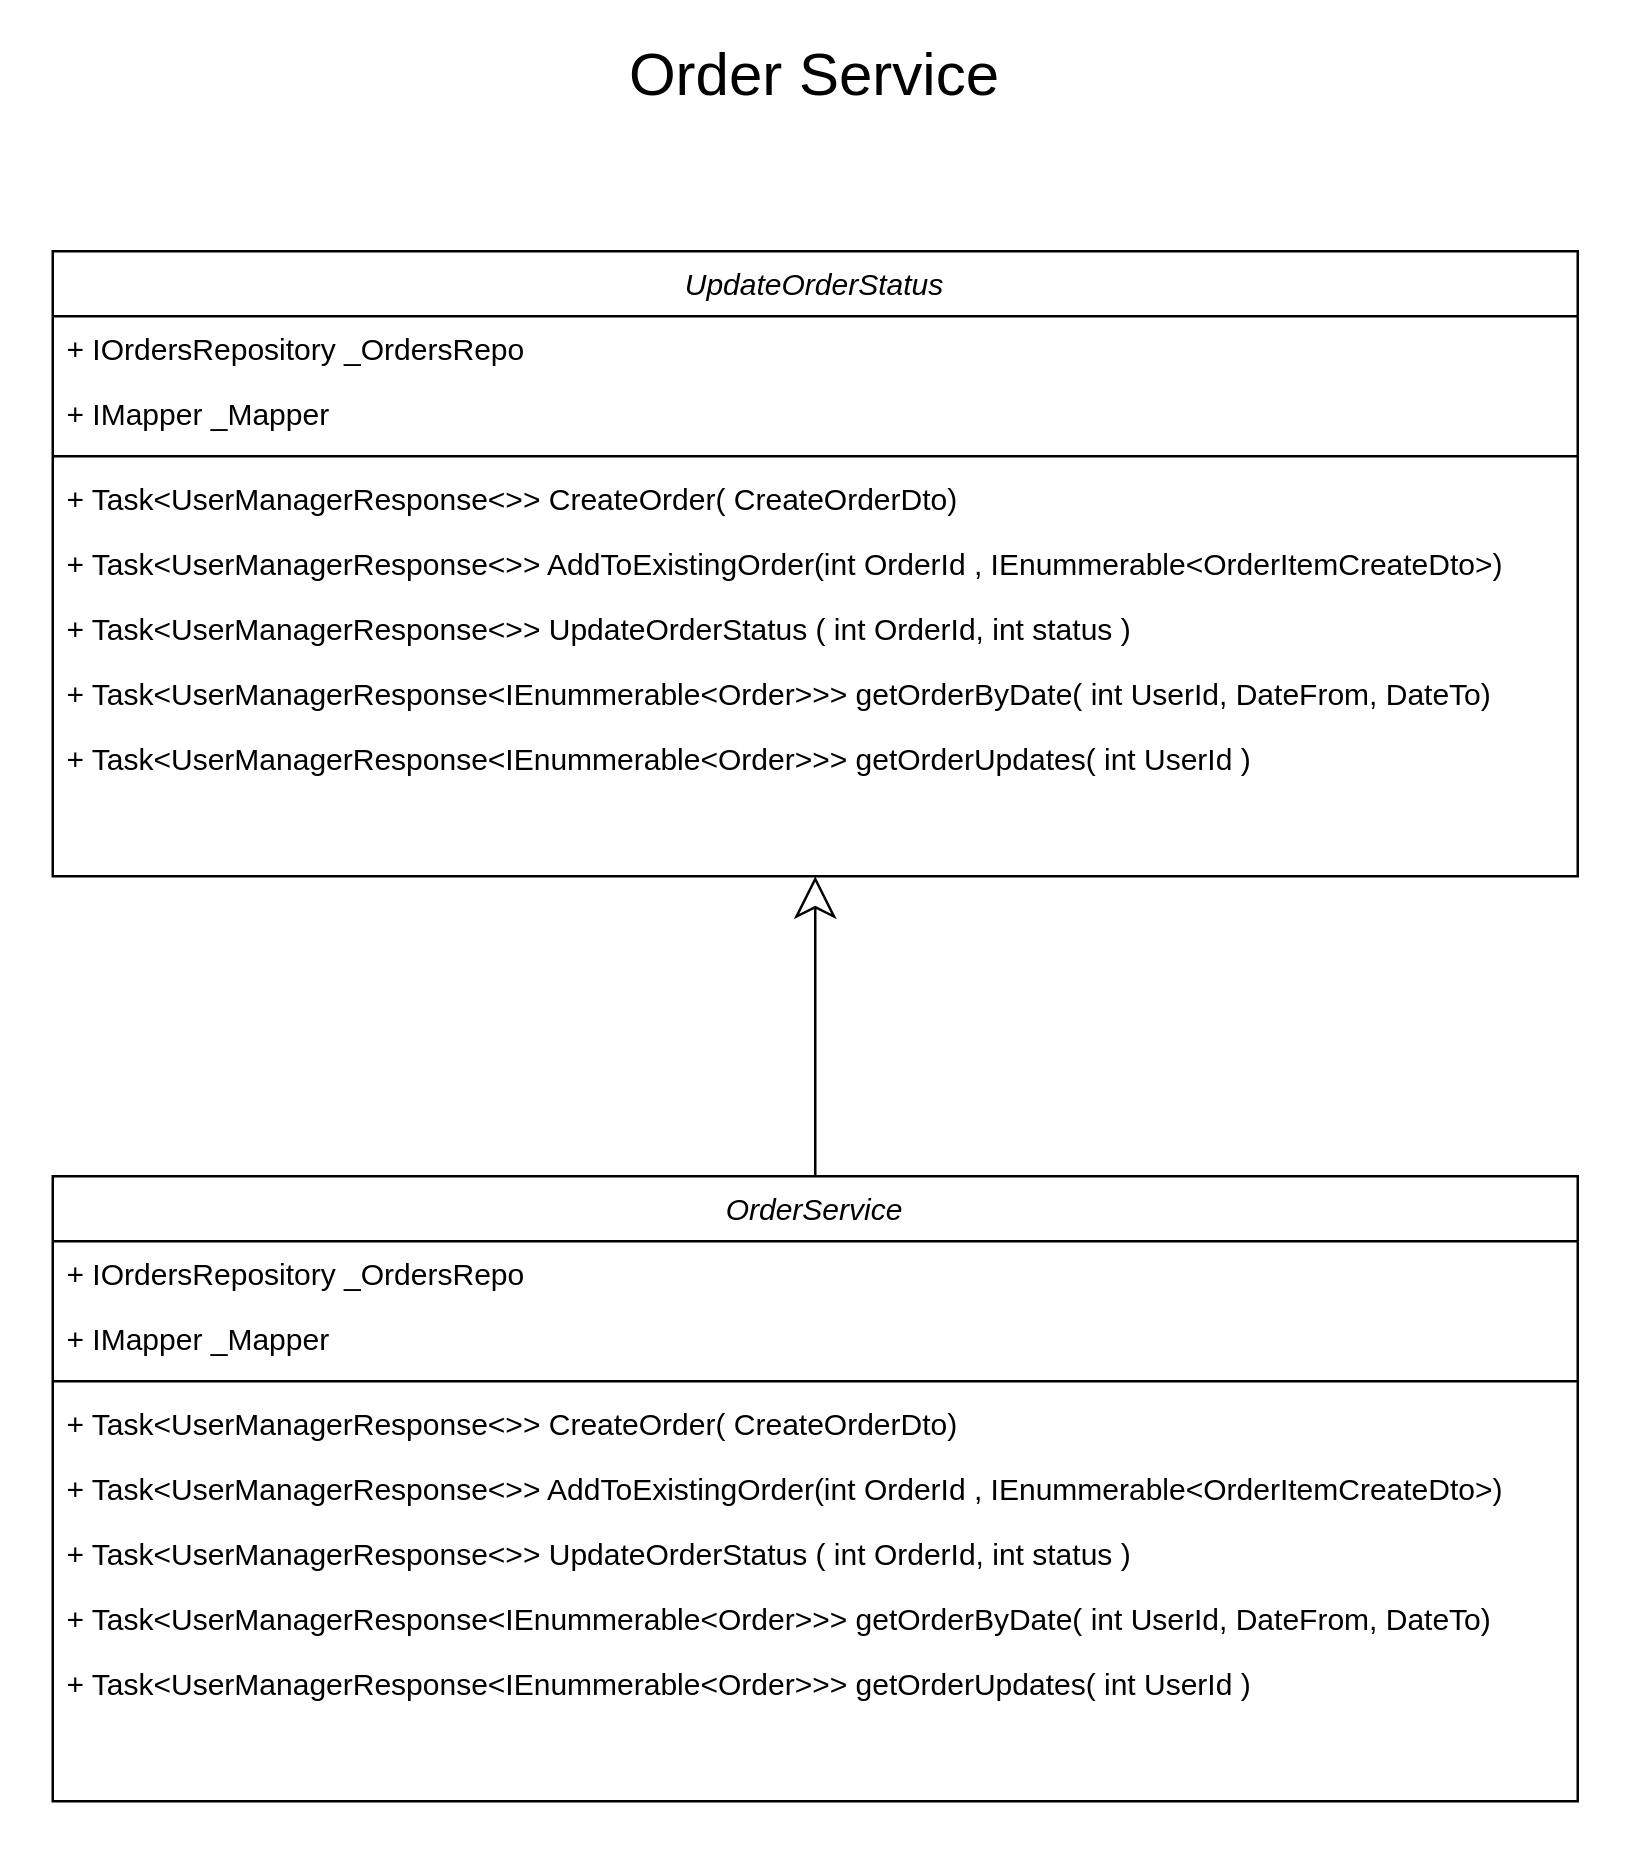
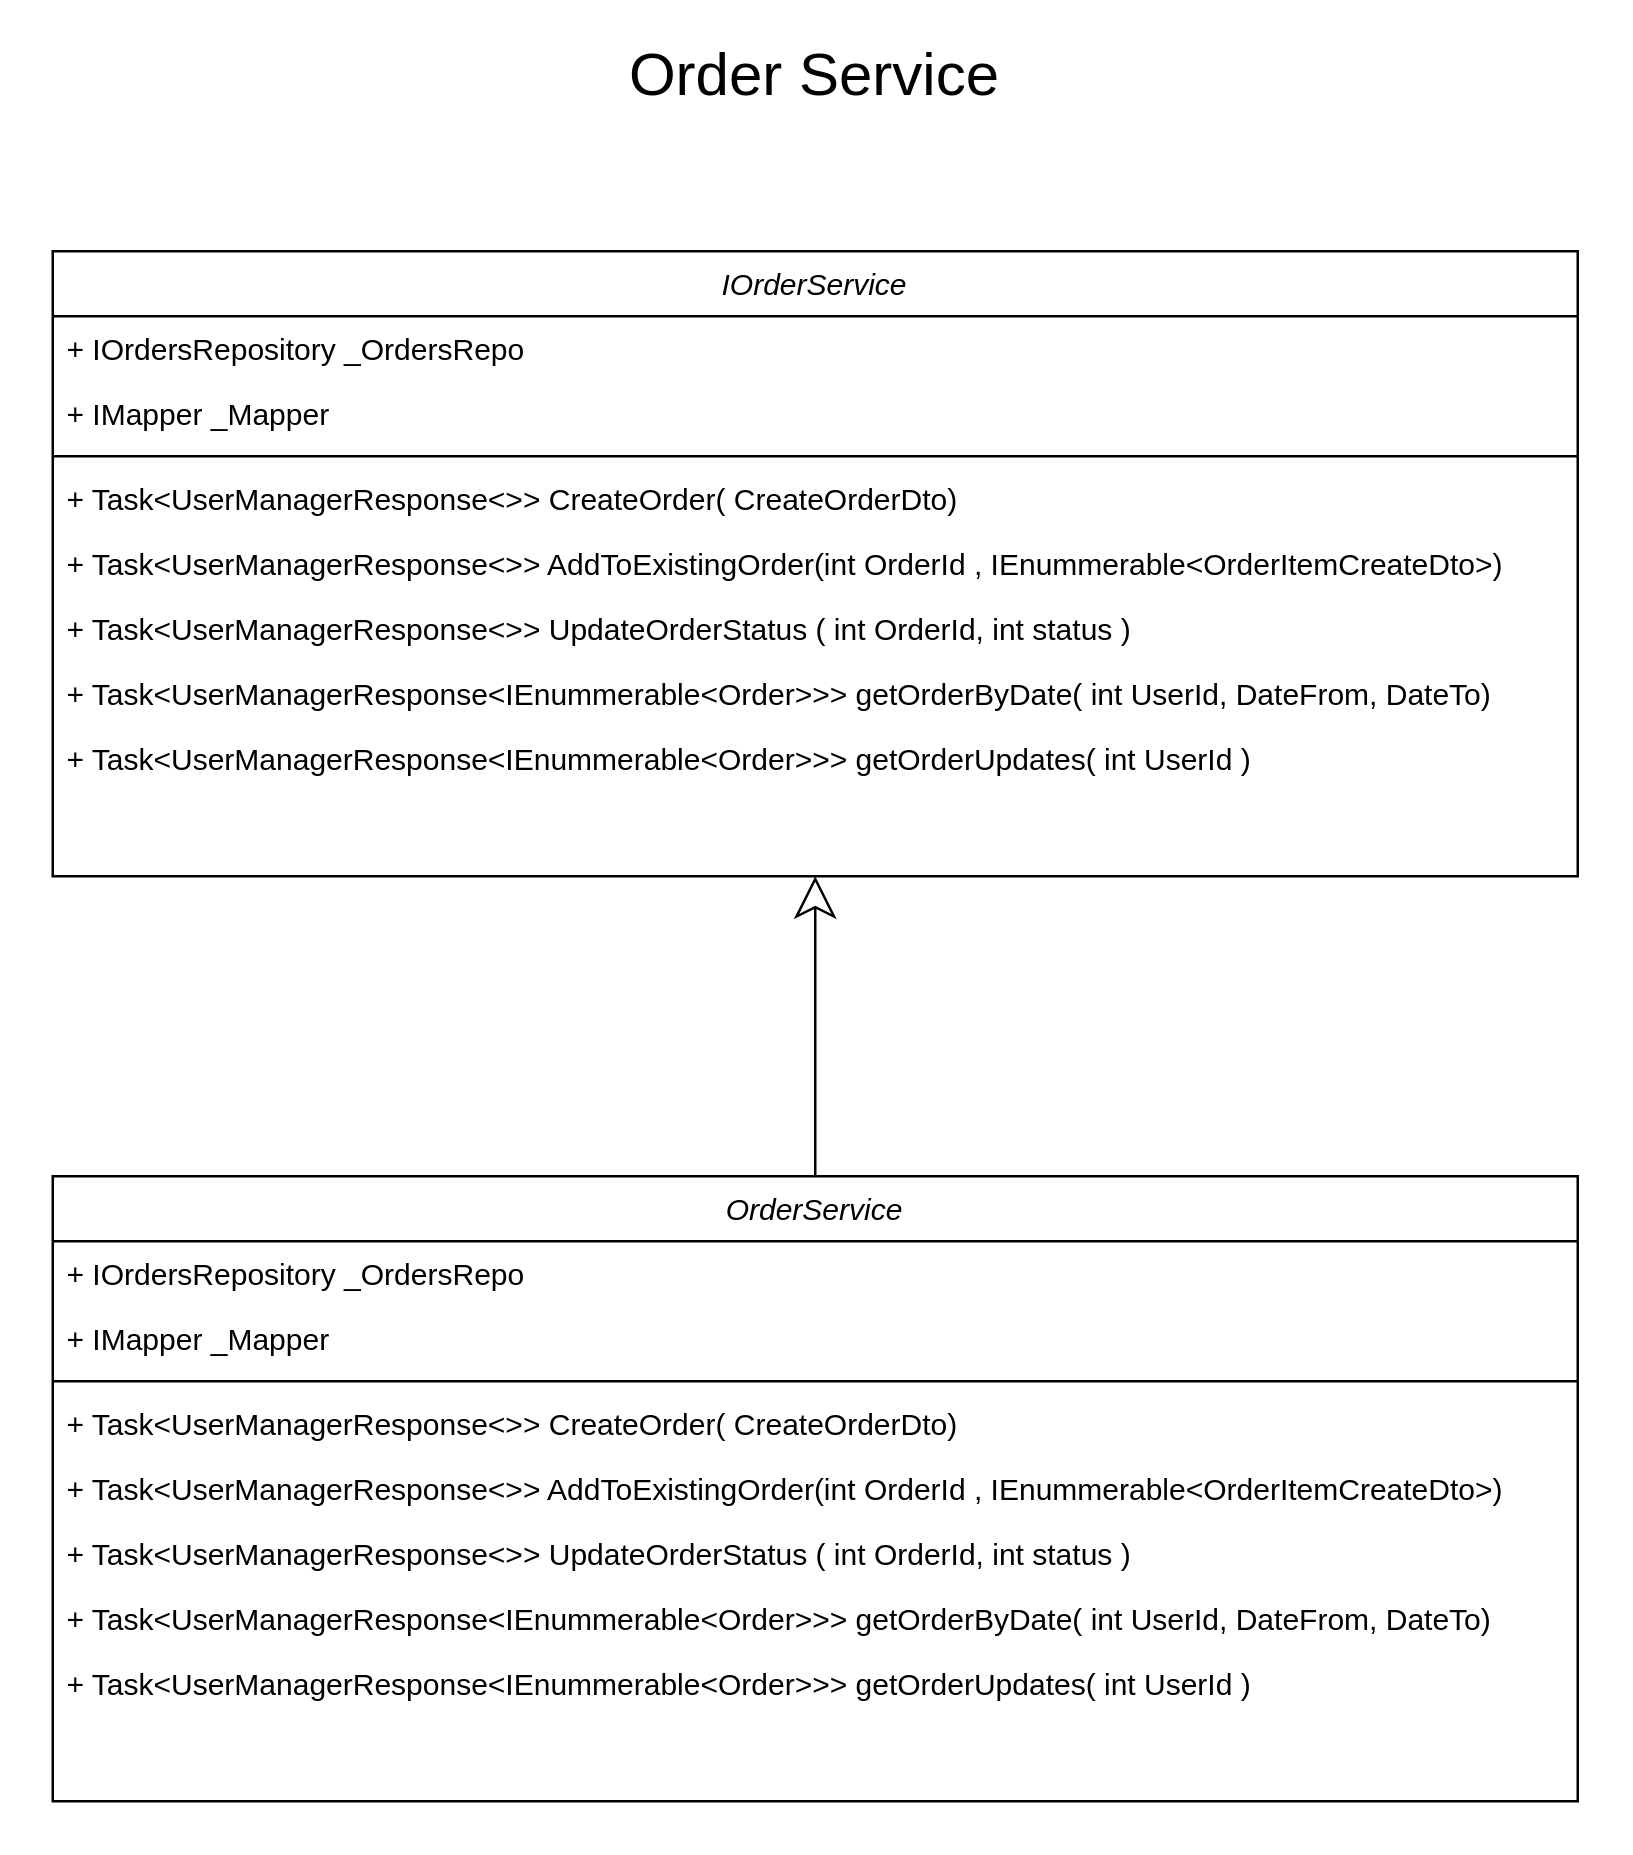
(814, 285) -> (814, 285)
